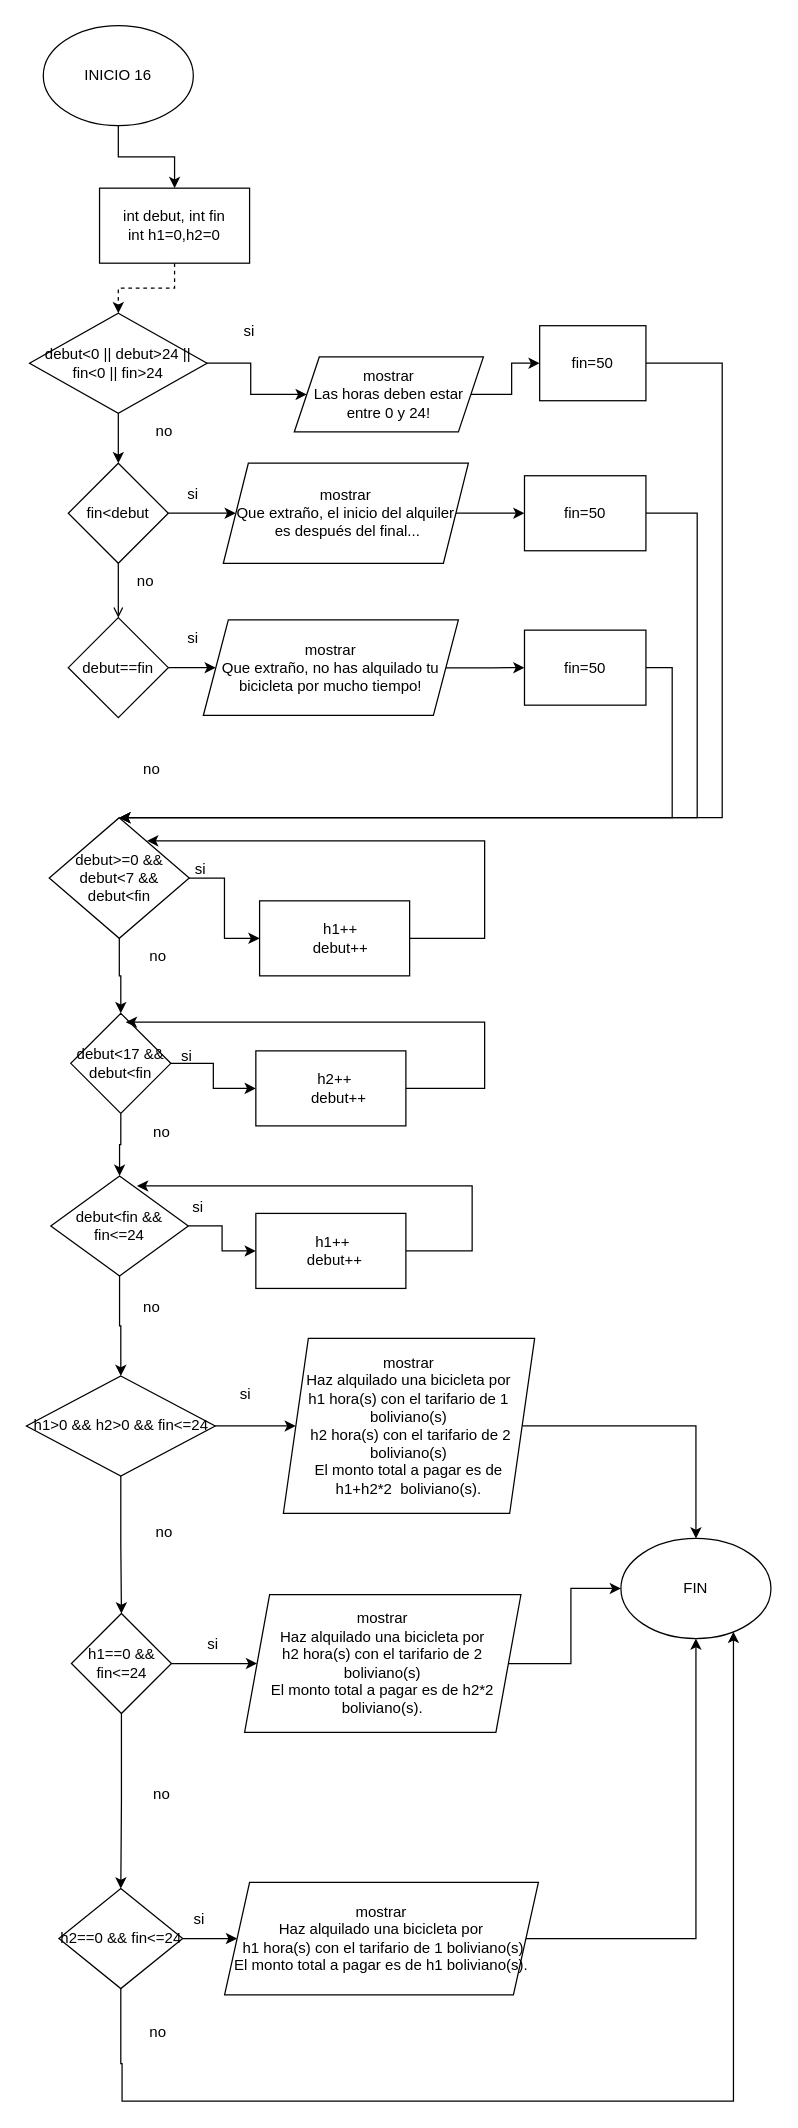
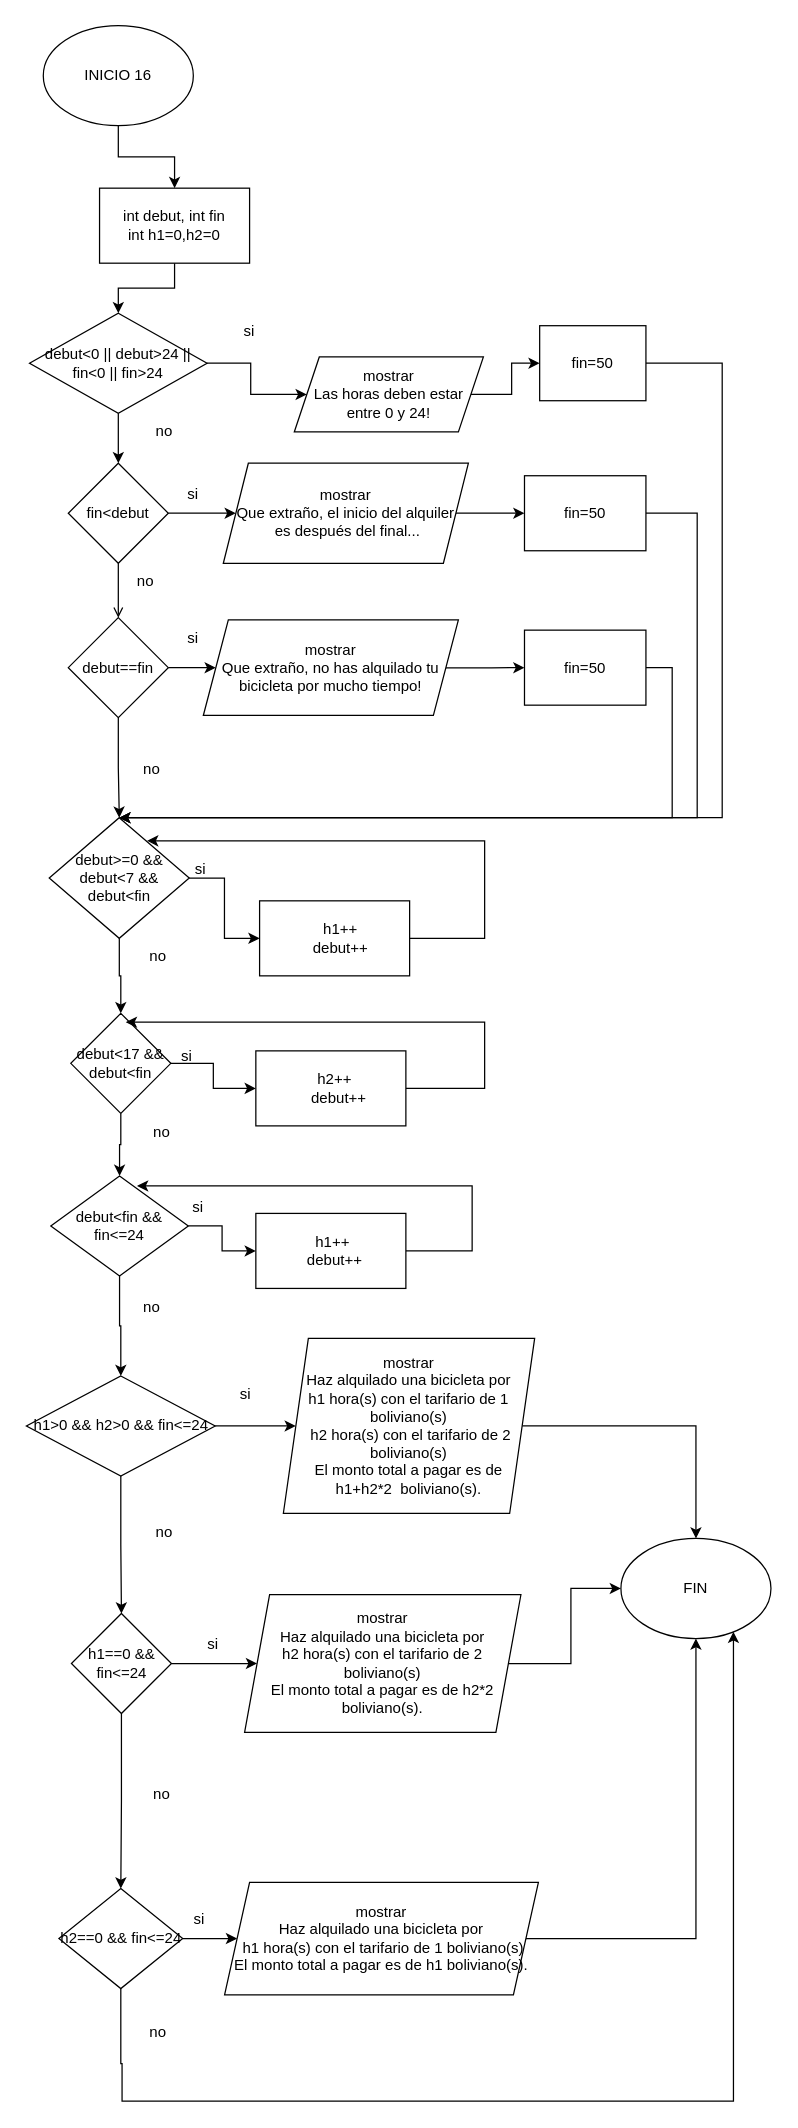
(149, 288) -> (149, 288)
none -> (118, 764)
